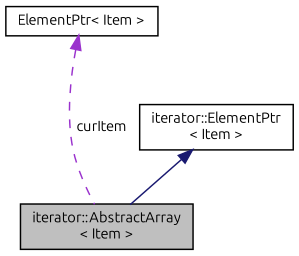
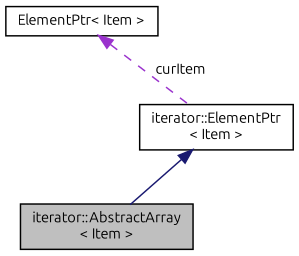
(70, 129) -> (150, 75)
